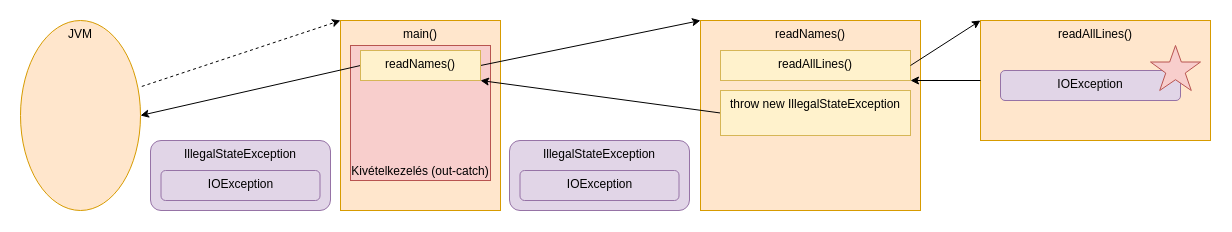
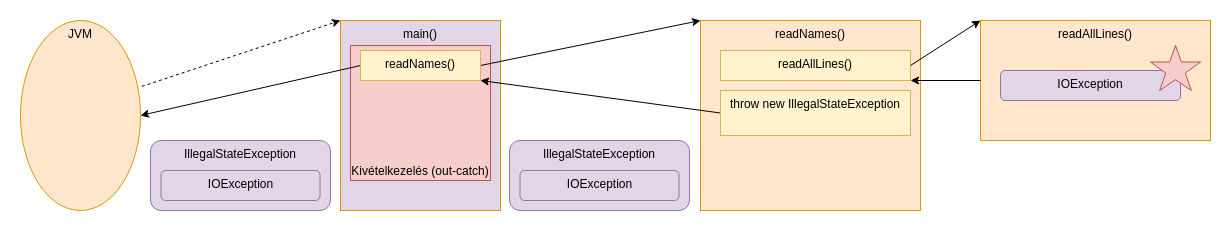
(421, 35) -> (421, 35)
